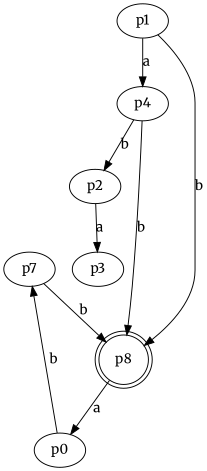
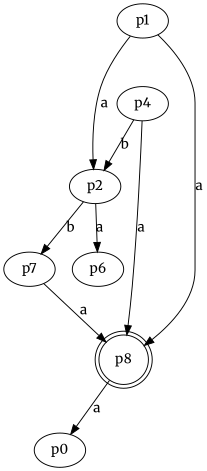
(143, 58) -> (99, 94)
(199, 186) -> (199, 186)
(141, 228) -> (141, 228)
(98, 269) -> (98, 269)
(84, 311) -> (84, 311)
(46, 364) -> (65, 224)
